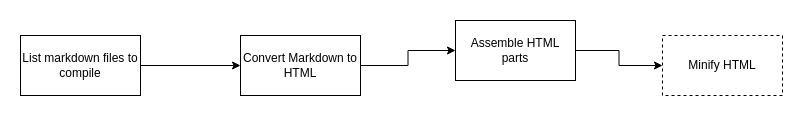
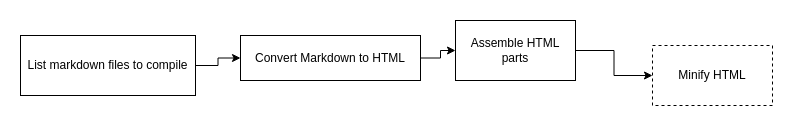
(81, 66) -> (108, 66)
(301, 66) -> (331, 58)
(723, 66) -> (713, 76)
